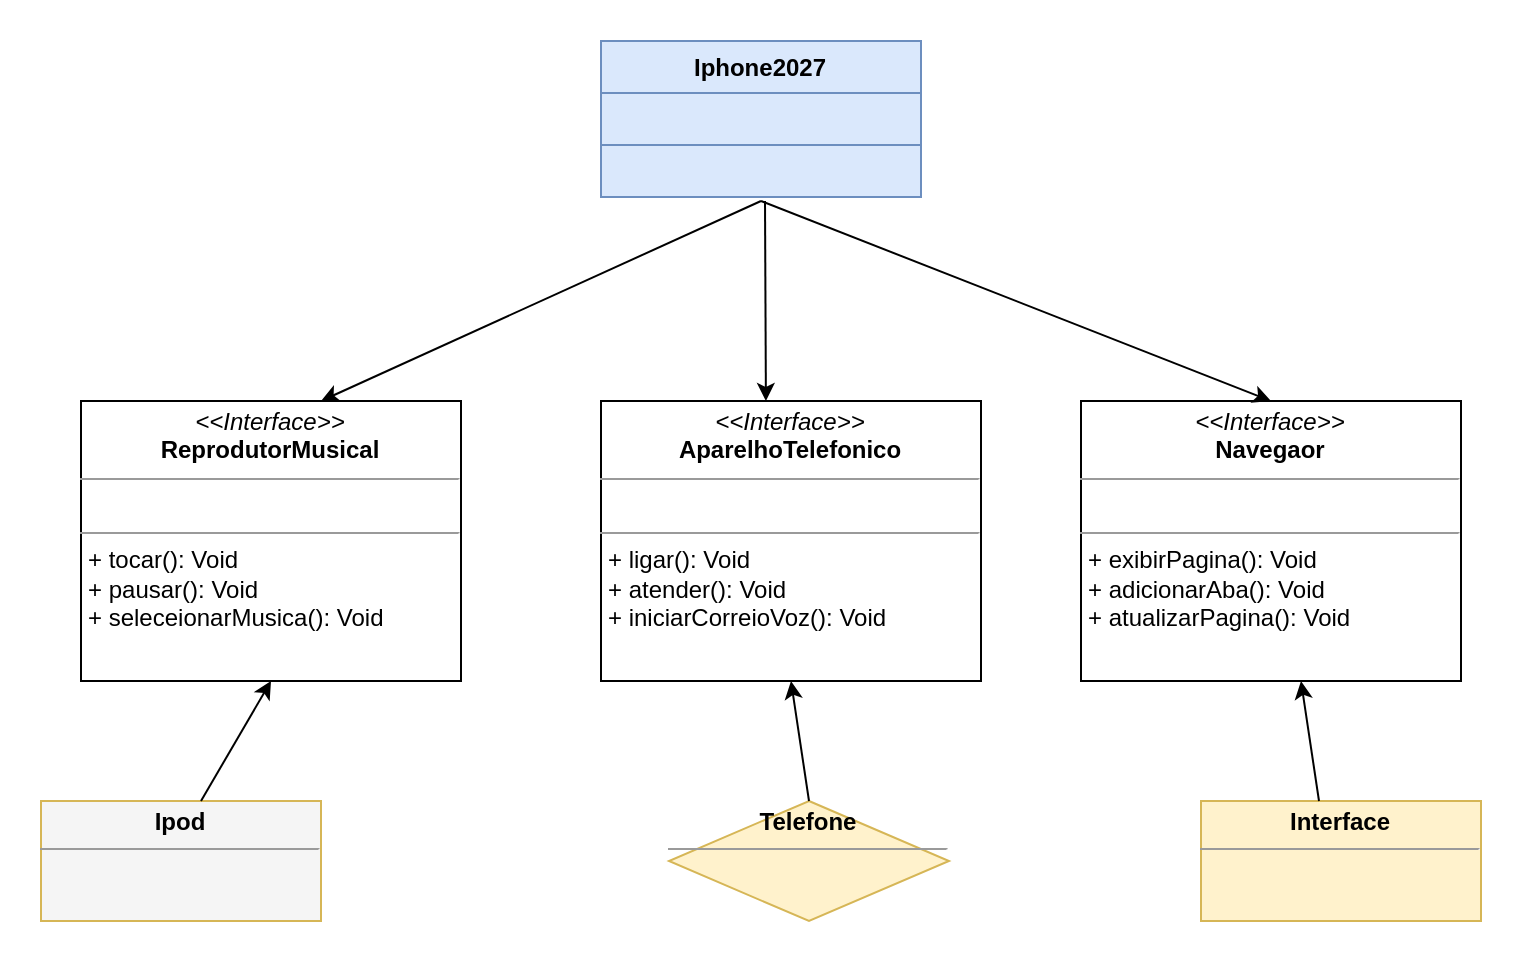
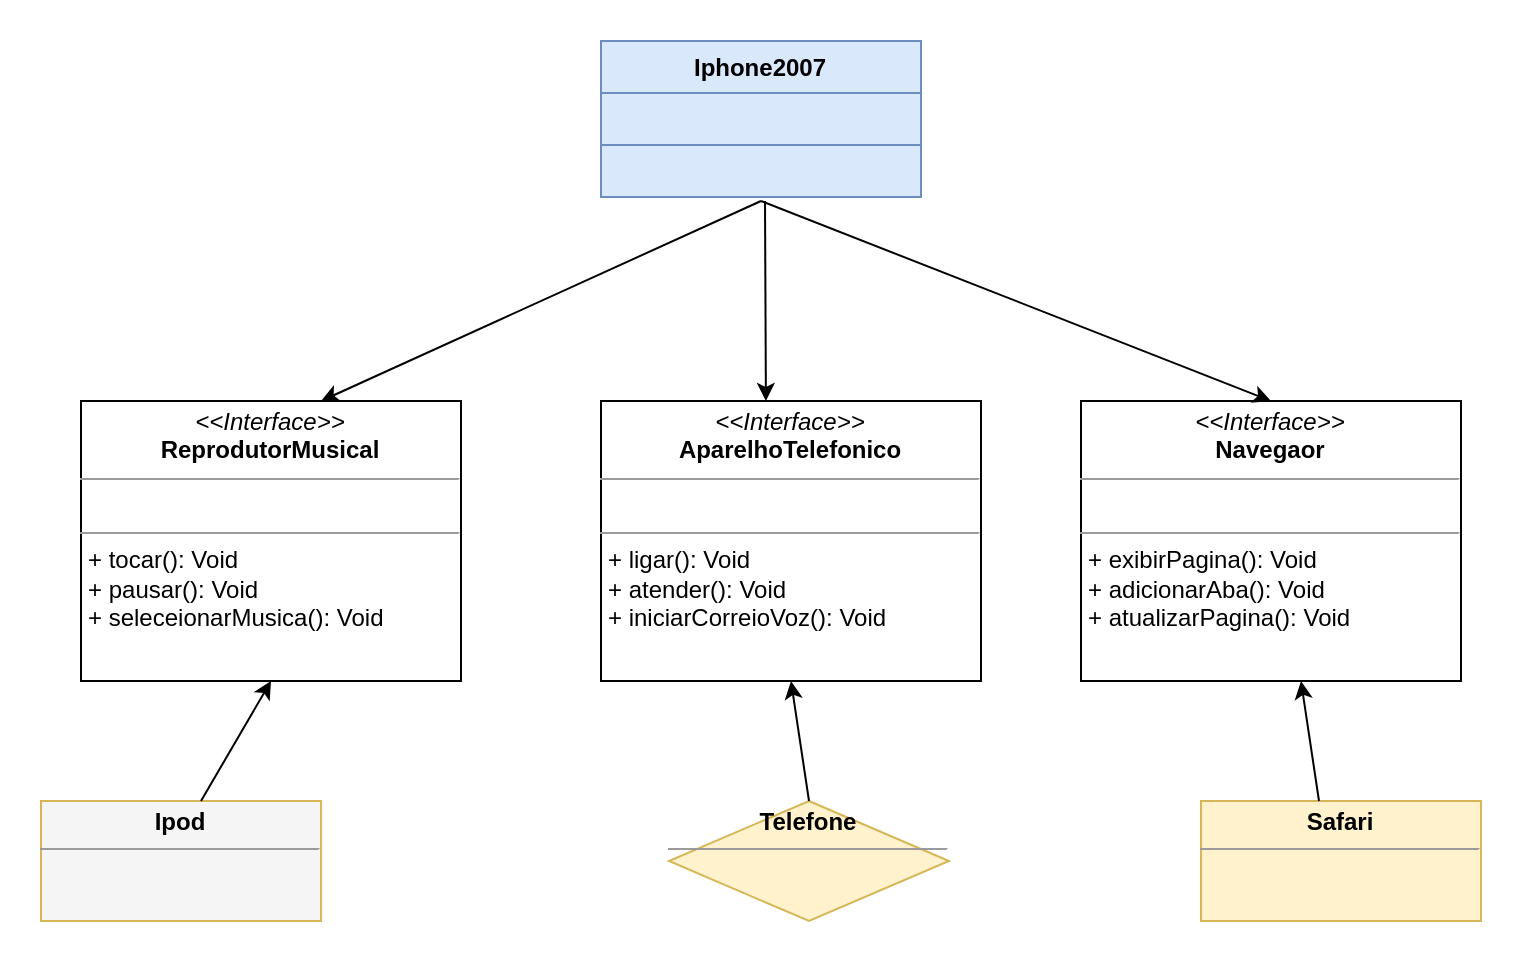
(760, 68) -> (760, 68)
(1261, 815) -> (1238, 815)
